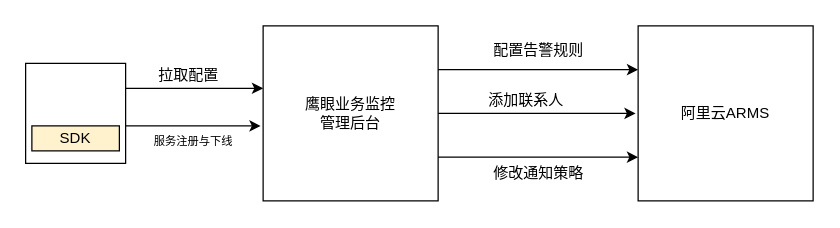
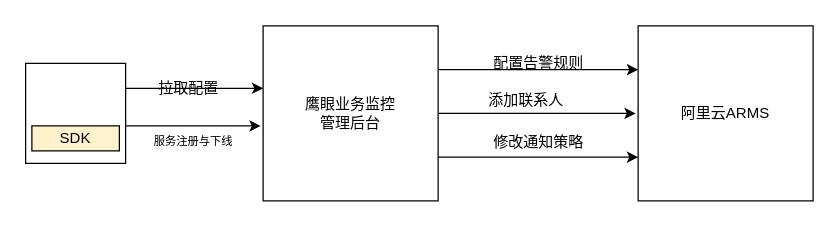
(538, 51) -> (538, 63)
(188, 76) -> (188, 88)
(538, 173) -> (538, 142)
